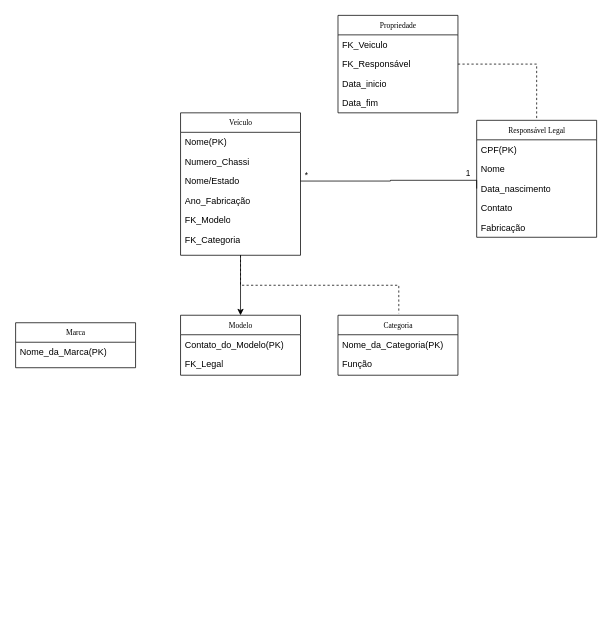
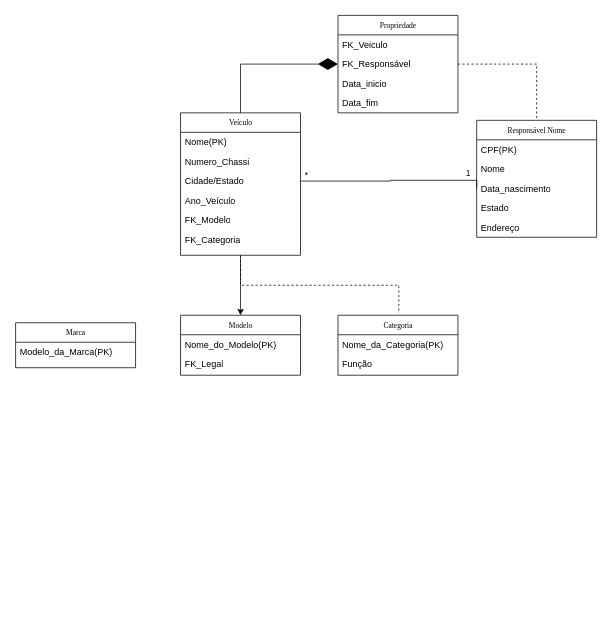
none -> (240, 86)
(537, 130) -> (537, 130)
(213, 182) -> (216, 182)
(219, 202) -> (211, 202)
(499, 209) -> (496, 209)
(505, 229) -> (501, 229)
(237, 346) -> (229, 346)
(63, 353) -> (67, 353)
